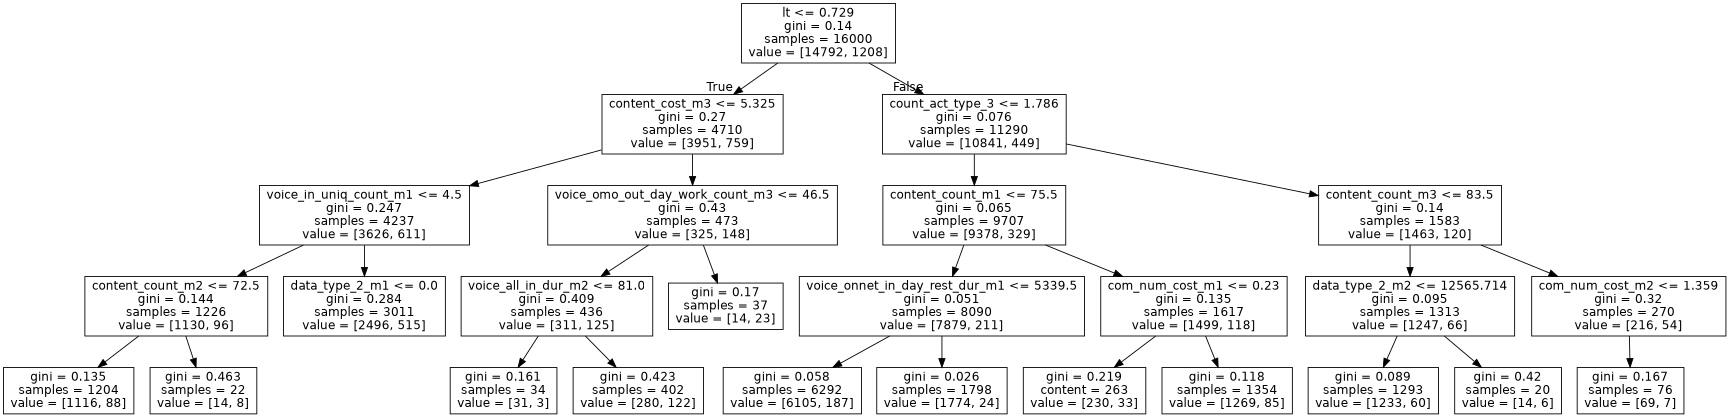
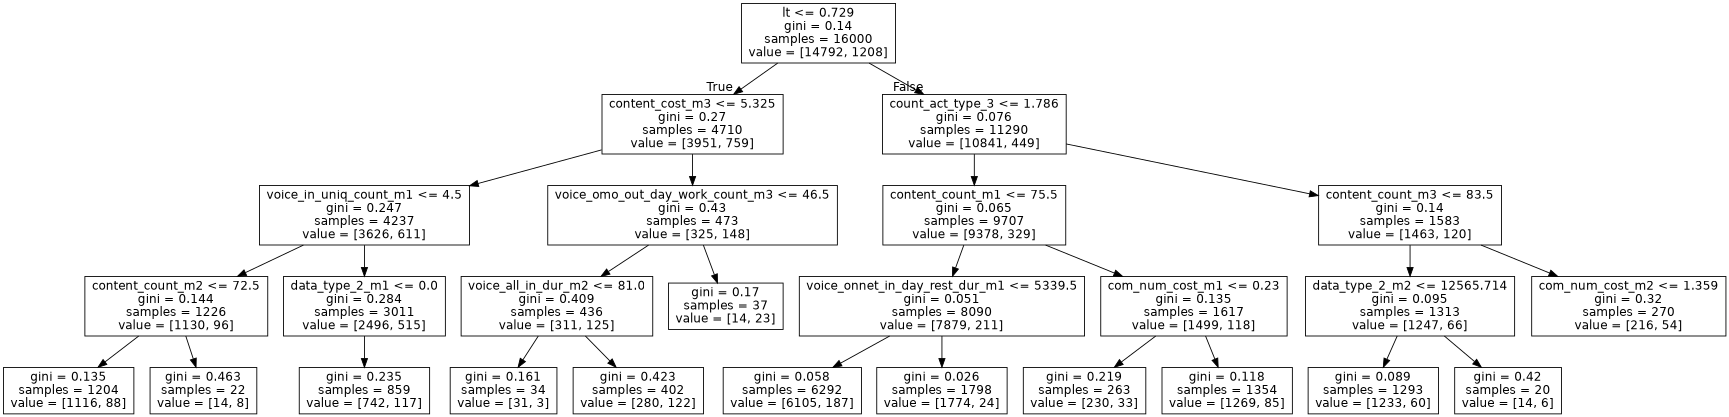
none -> (364, 391)
(1085, 391) -> (1085, 391)
(1631, 391) -> none
